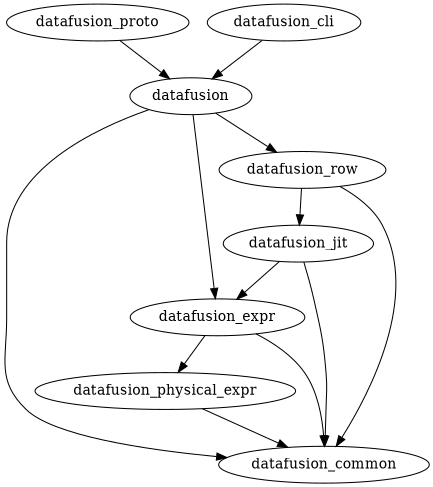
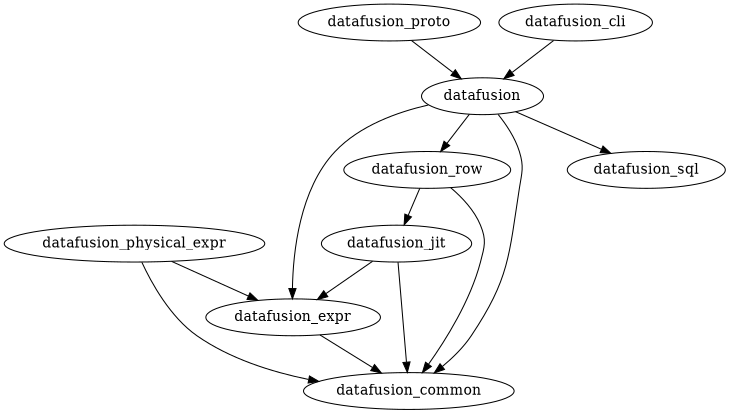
none -> (646, 170)
(195, 350) -> (210, 279)
